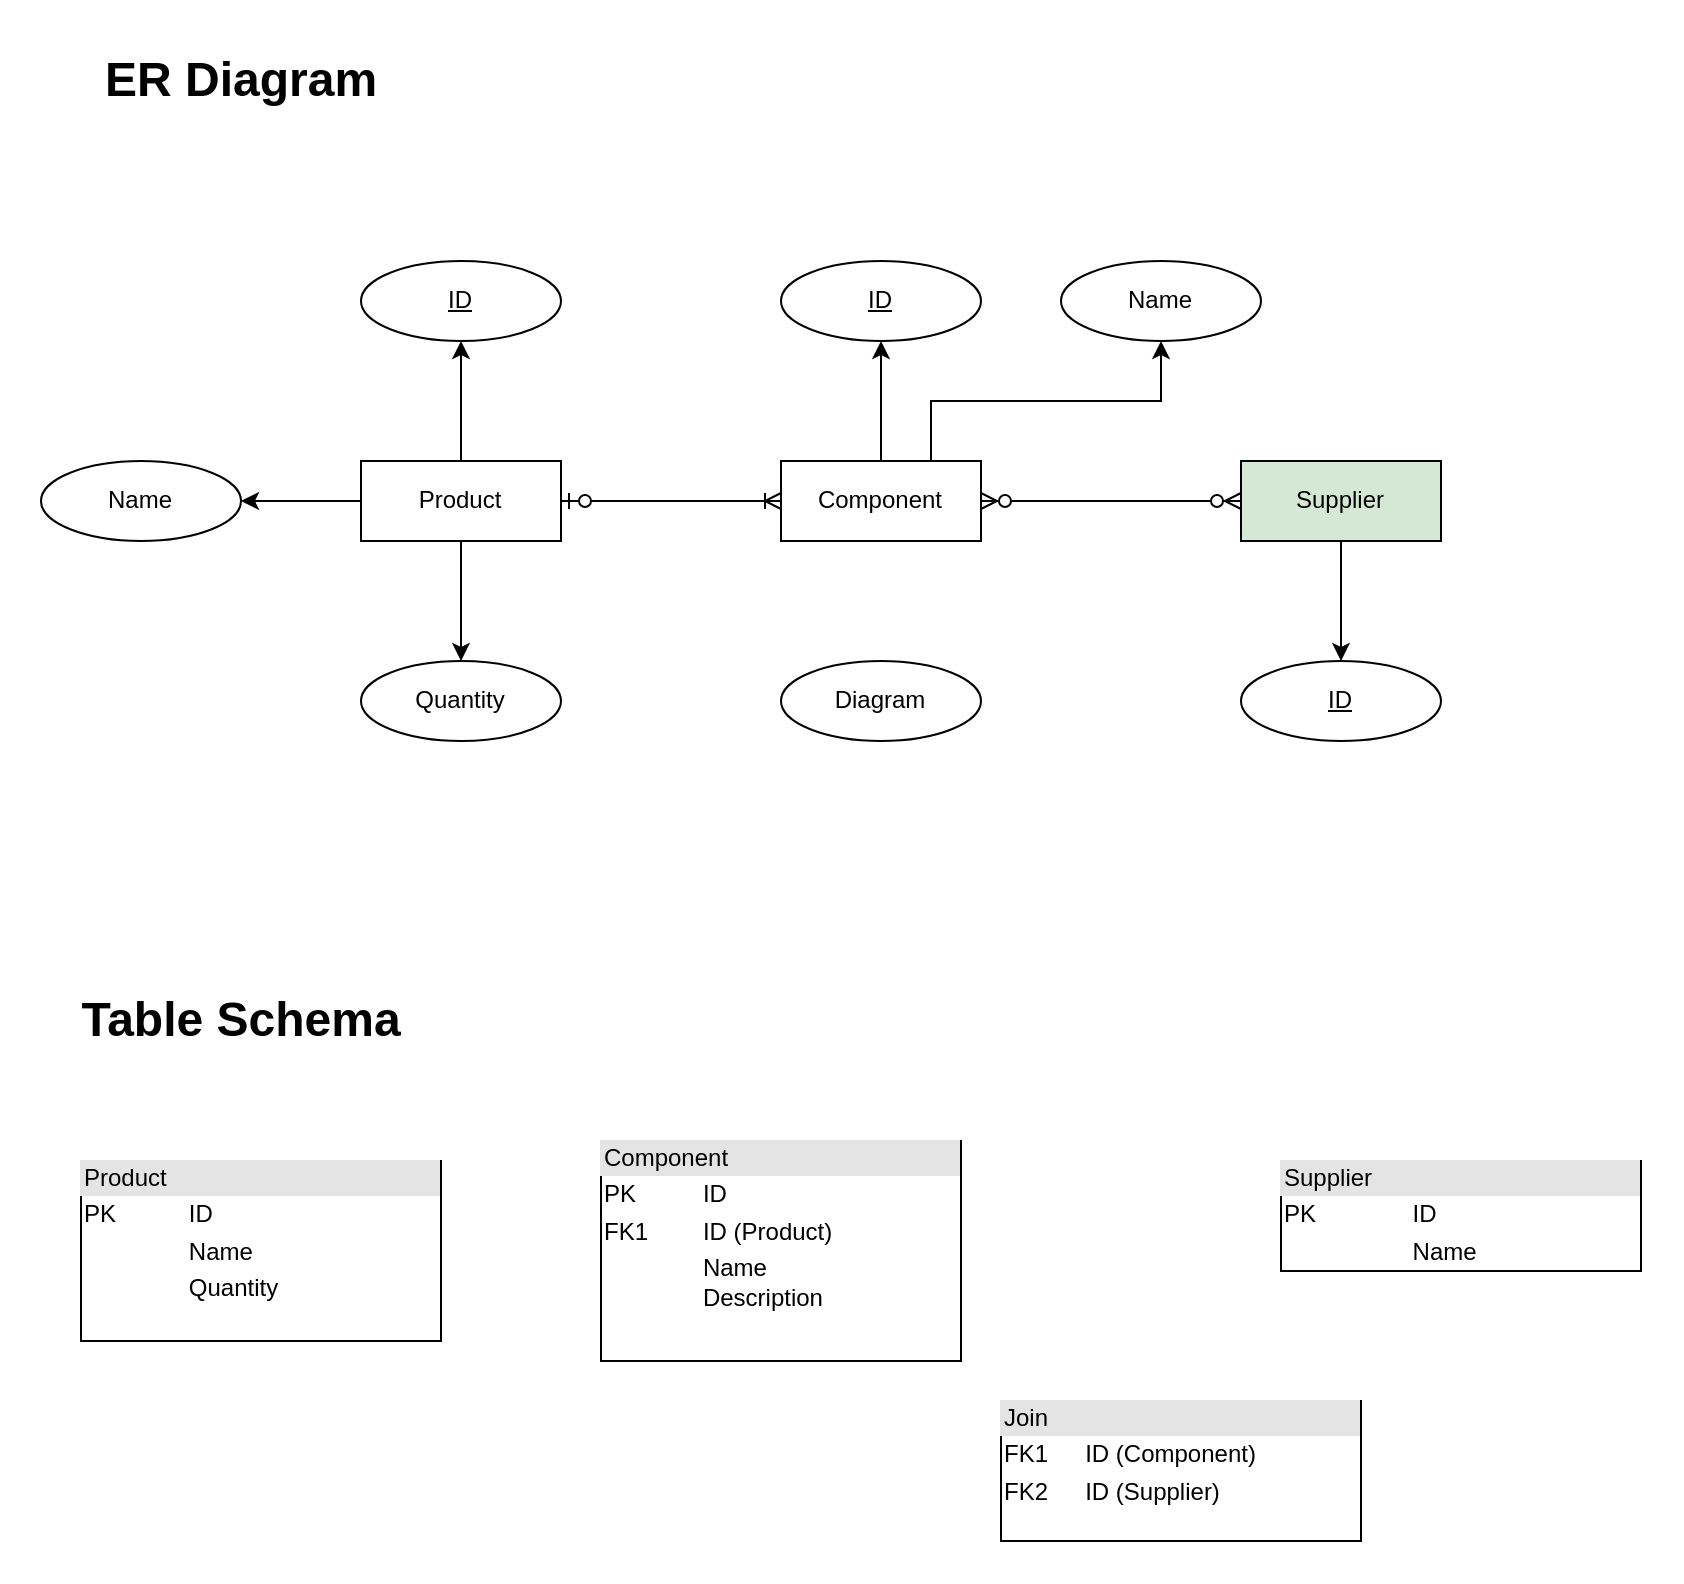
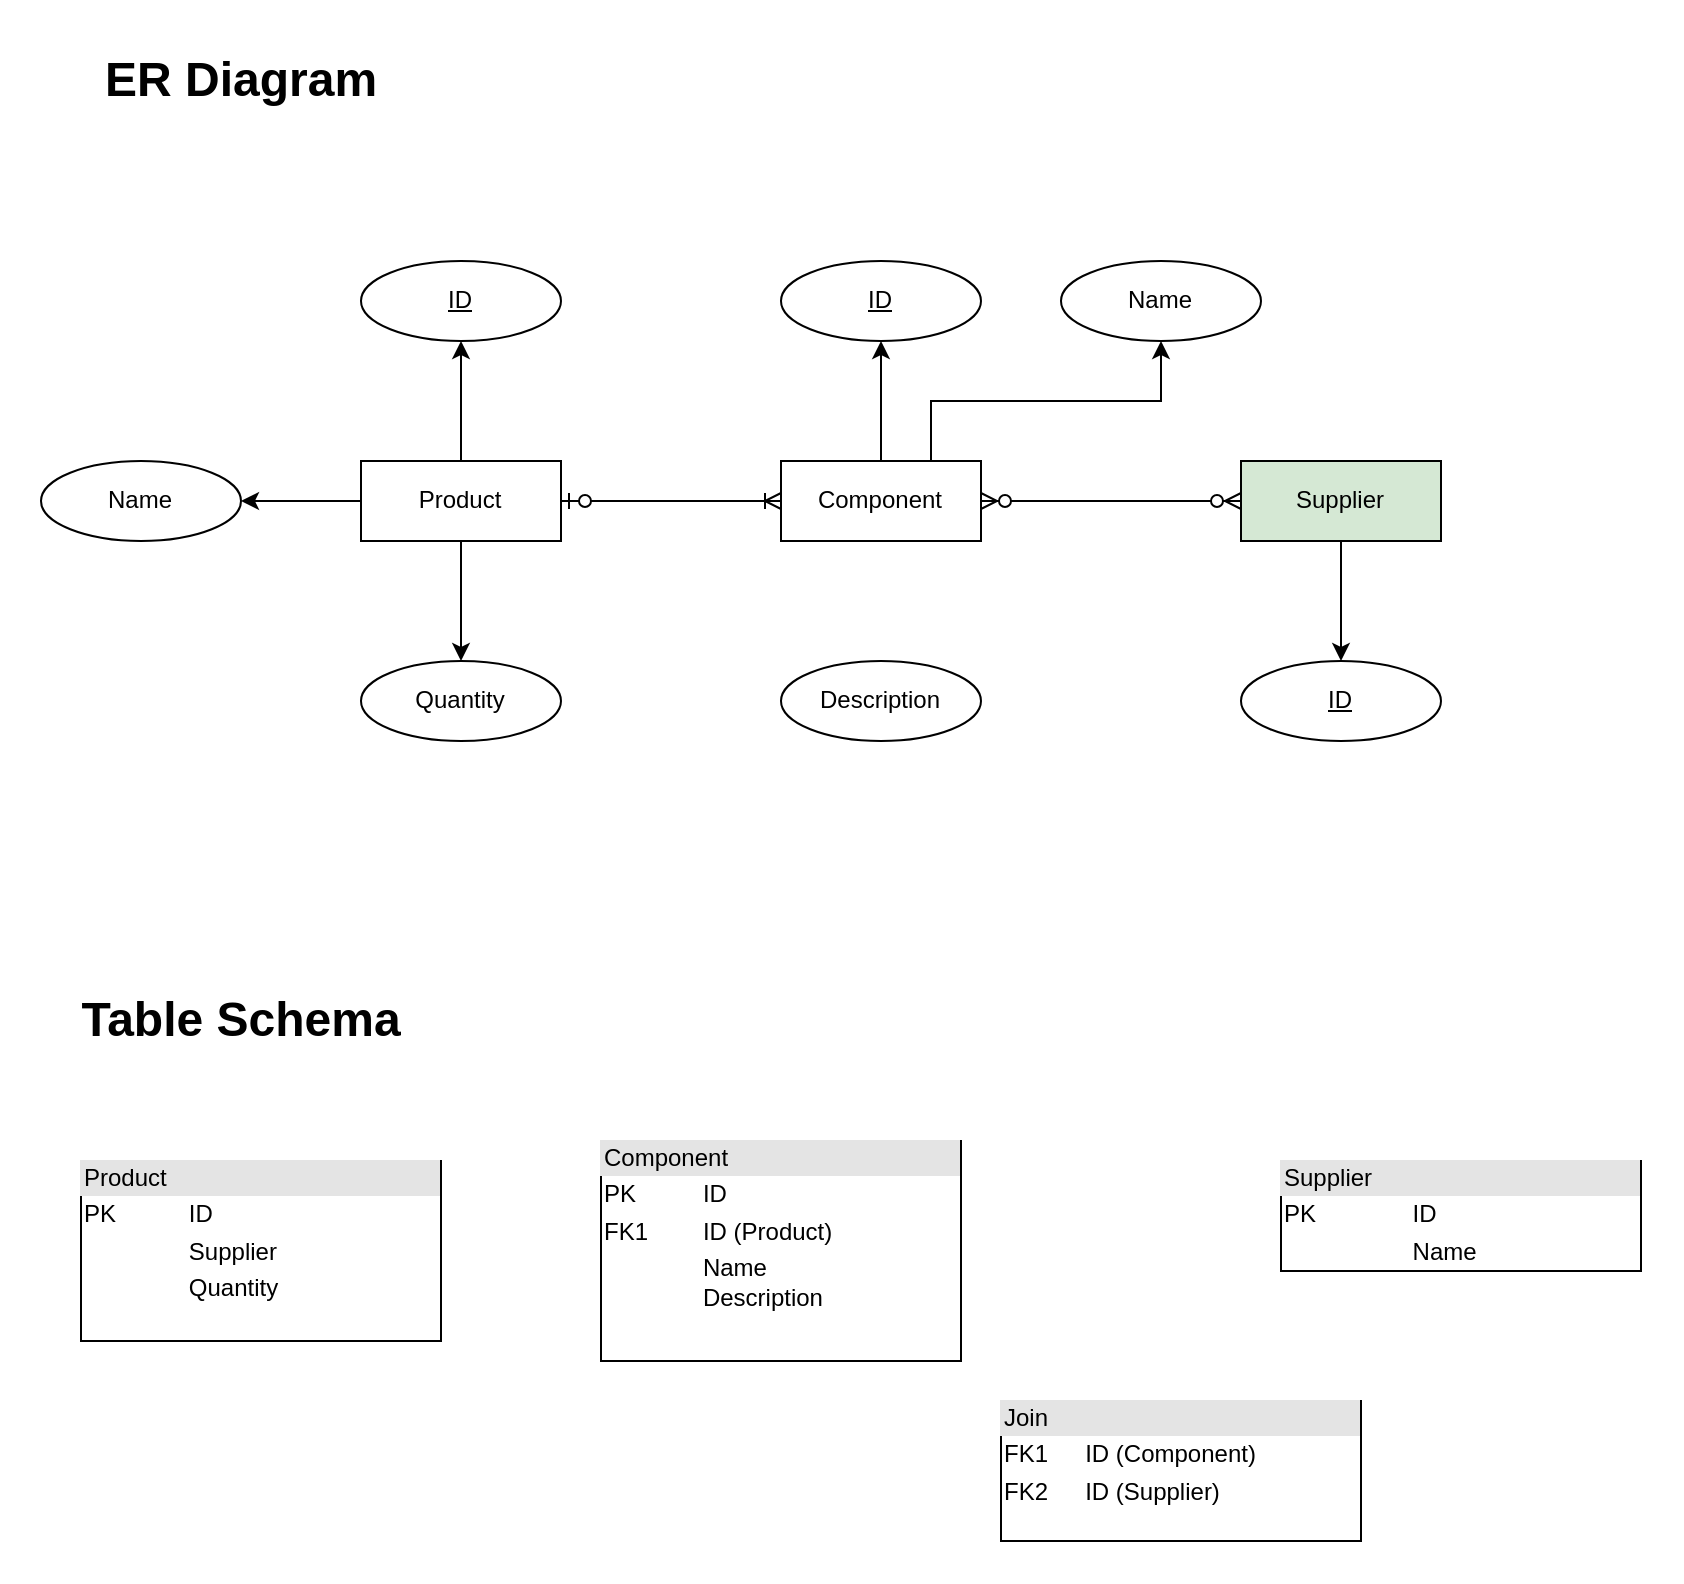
(881, 701) -> (881, 701)
(132, 1219) -> (132, 1219)
